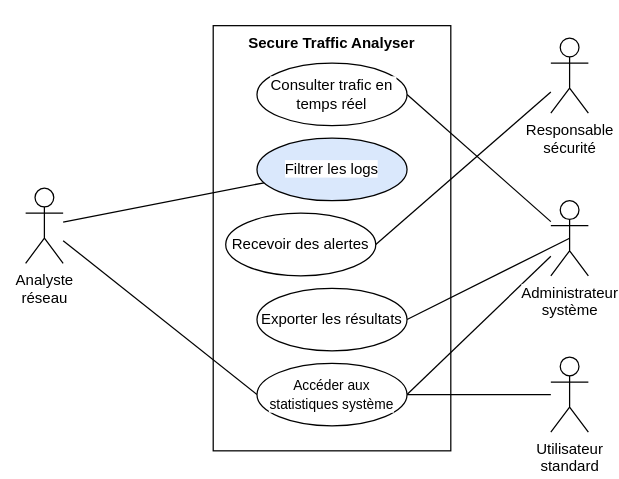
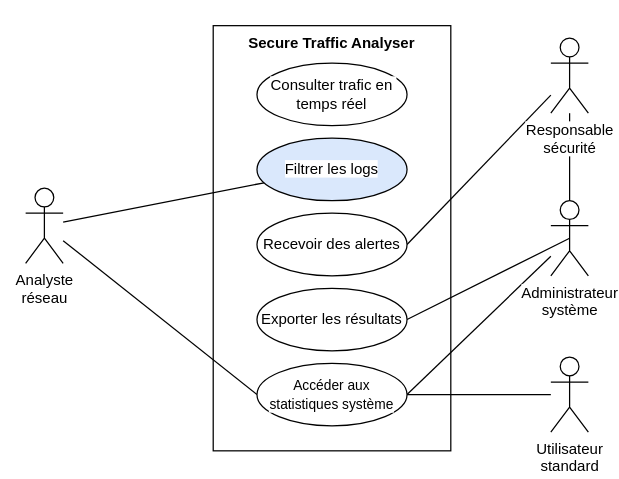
(479, 158) -> (569, 177)
(301, 244) -> (332, 244)
